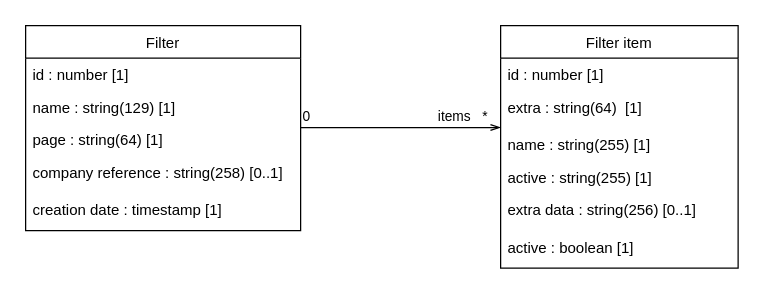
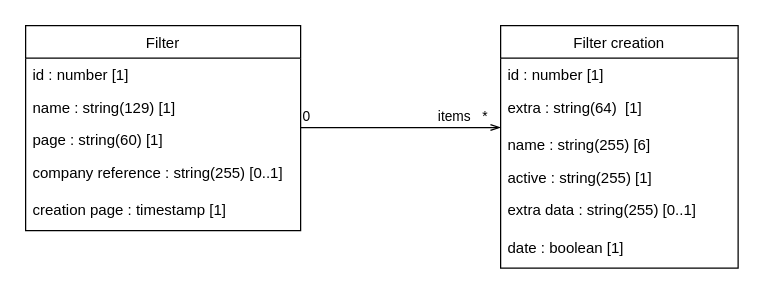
(619, 43) -> (619, 43)
(111, 140) -> (111, 140)
(590, 145) -> (590, 145)
(177, 173) -> (177, 173)
(141, 210) -> (141, 210)
(622, 210) -> (622, 210)
(580, 248) -> (573, 248)
